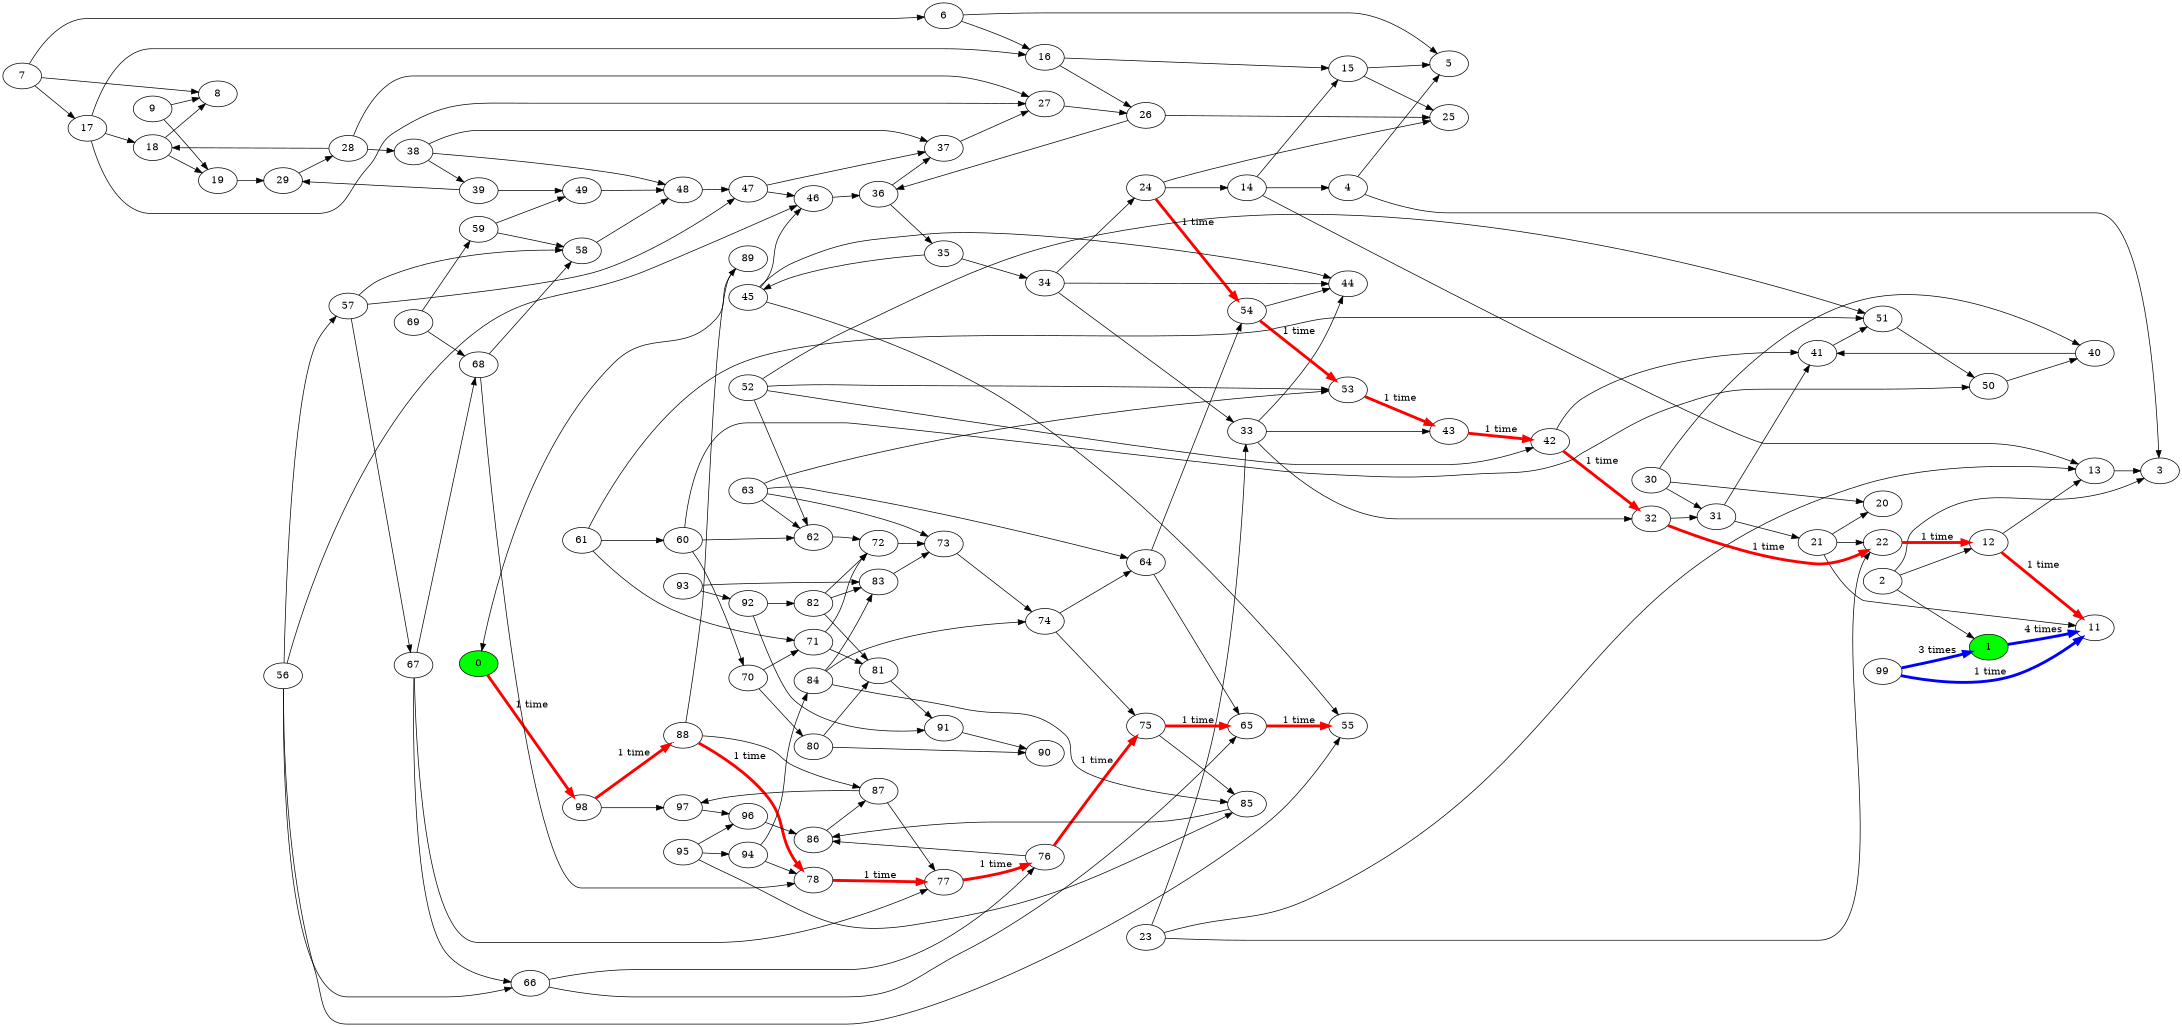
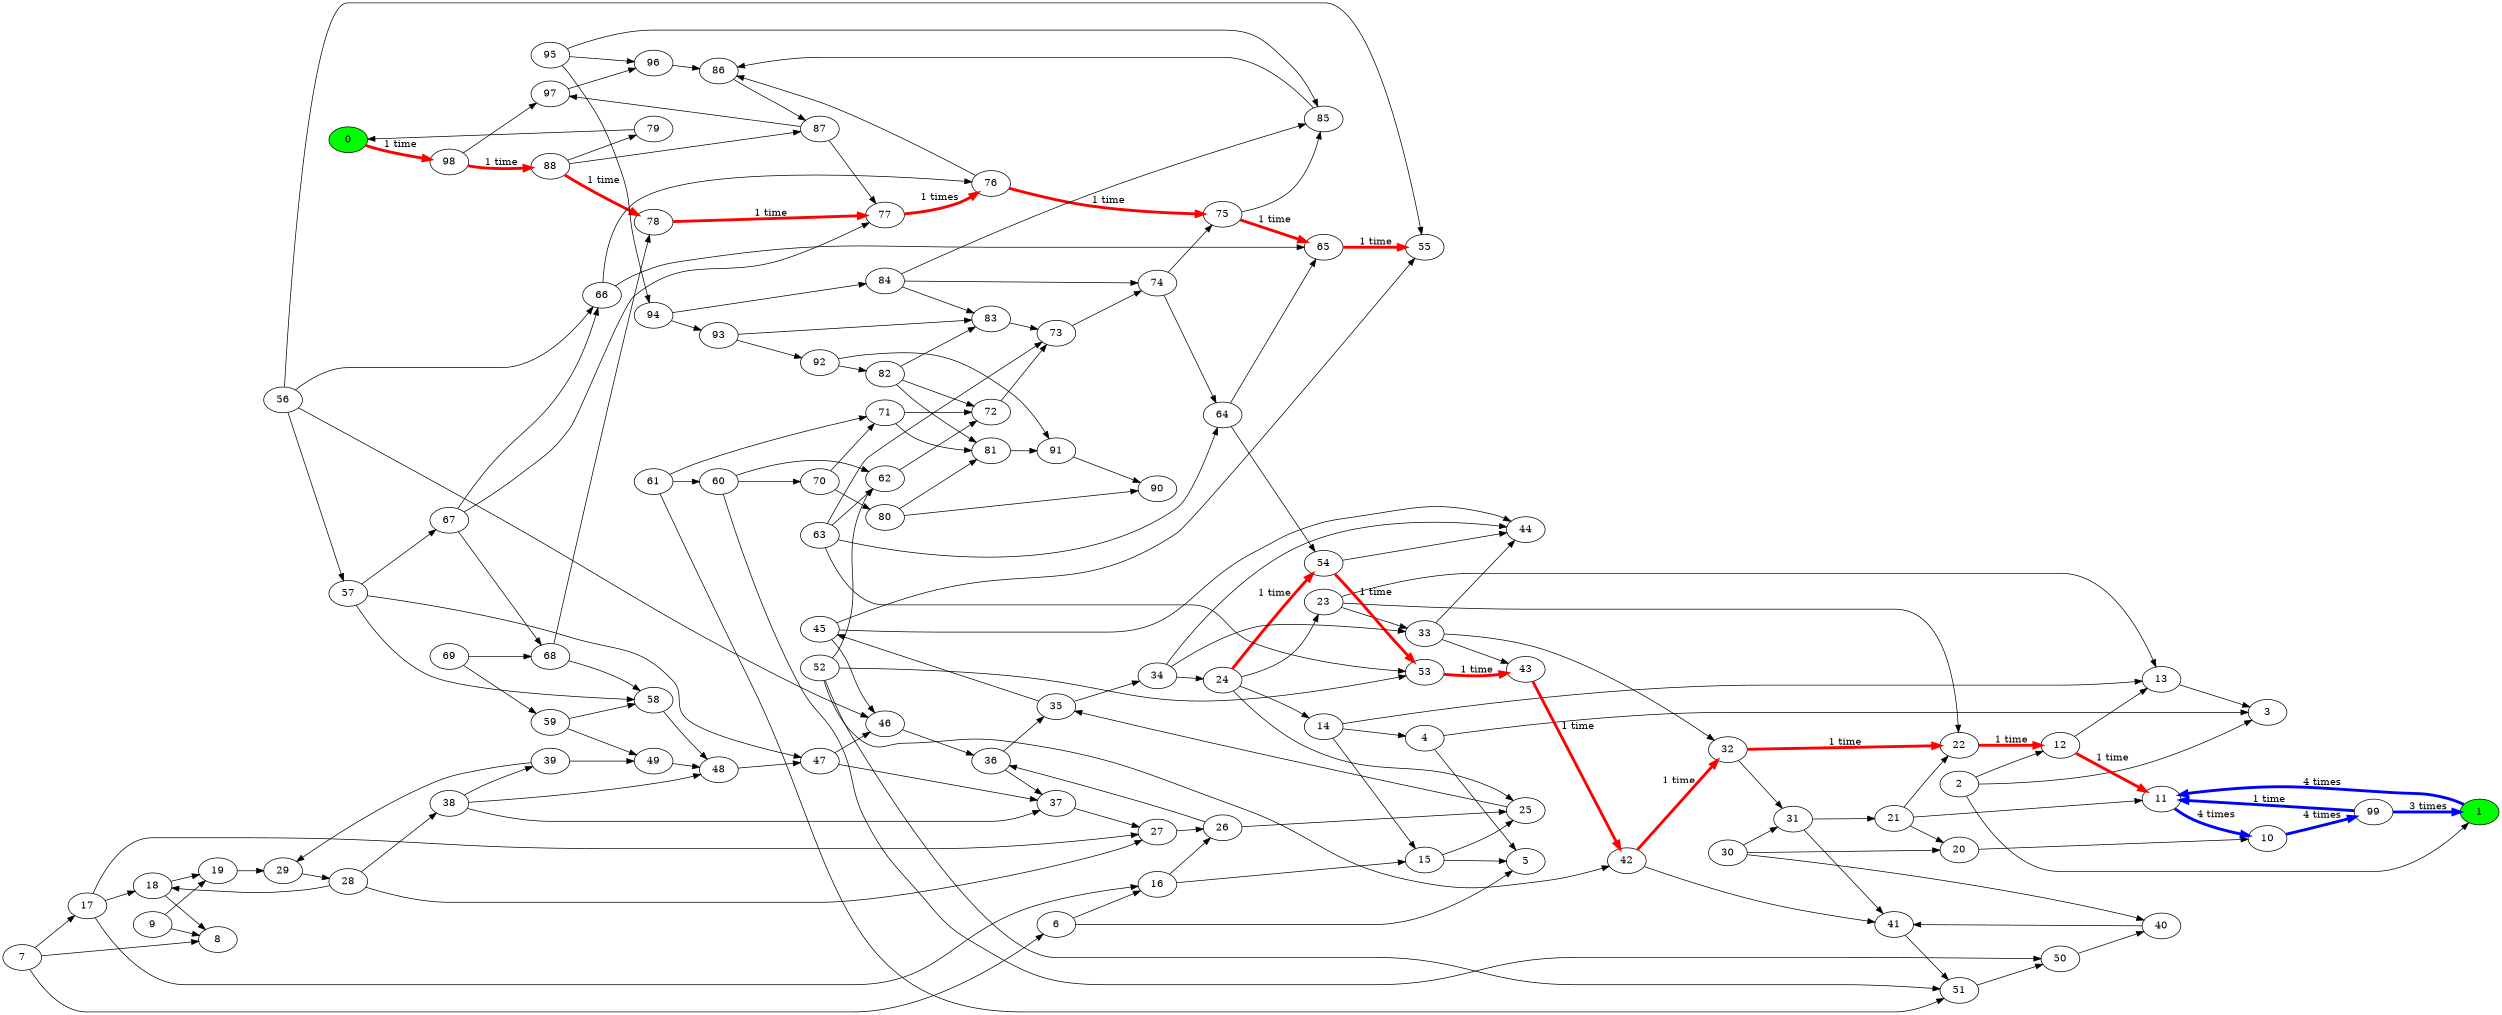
(748, 259) -> (654, 129)
none -> (1286, 659)
none -> (1294, 761)
none -> (2268, 838)
(994, 865) -> (938, 197)
(778, 866) -> (683, 324)
